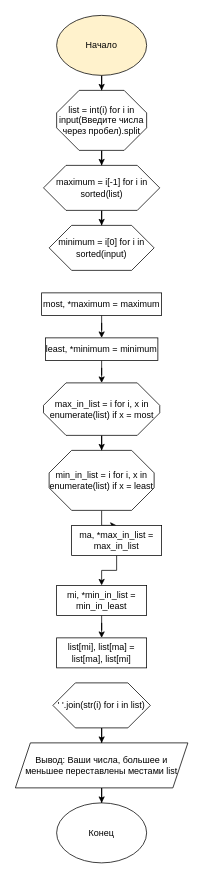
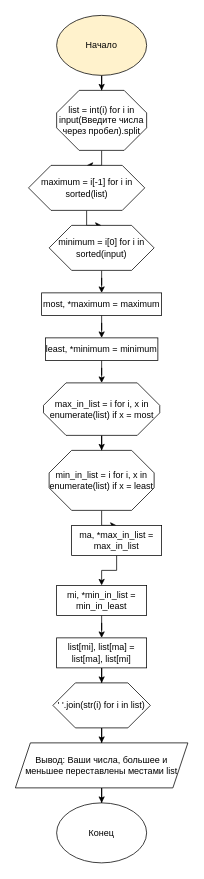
(102, 188) -> (87, 188)
none -> (102, 284)
none -> (102, 678)
